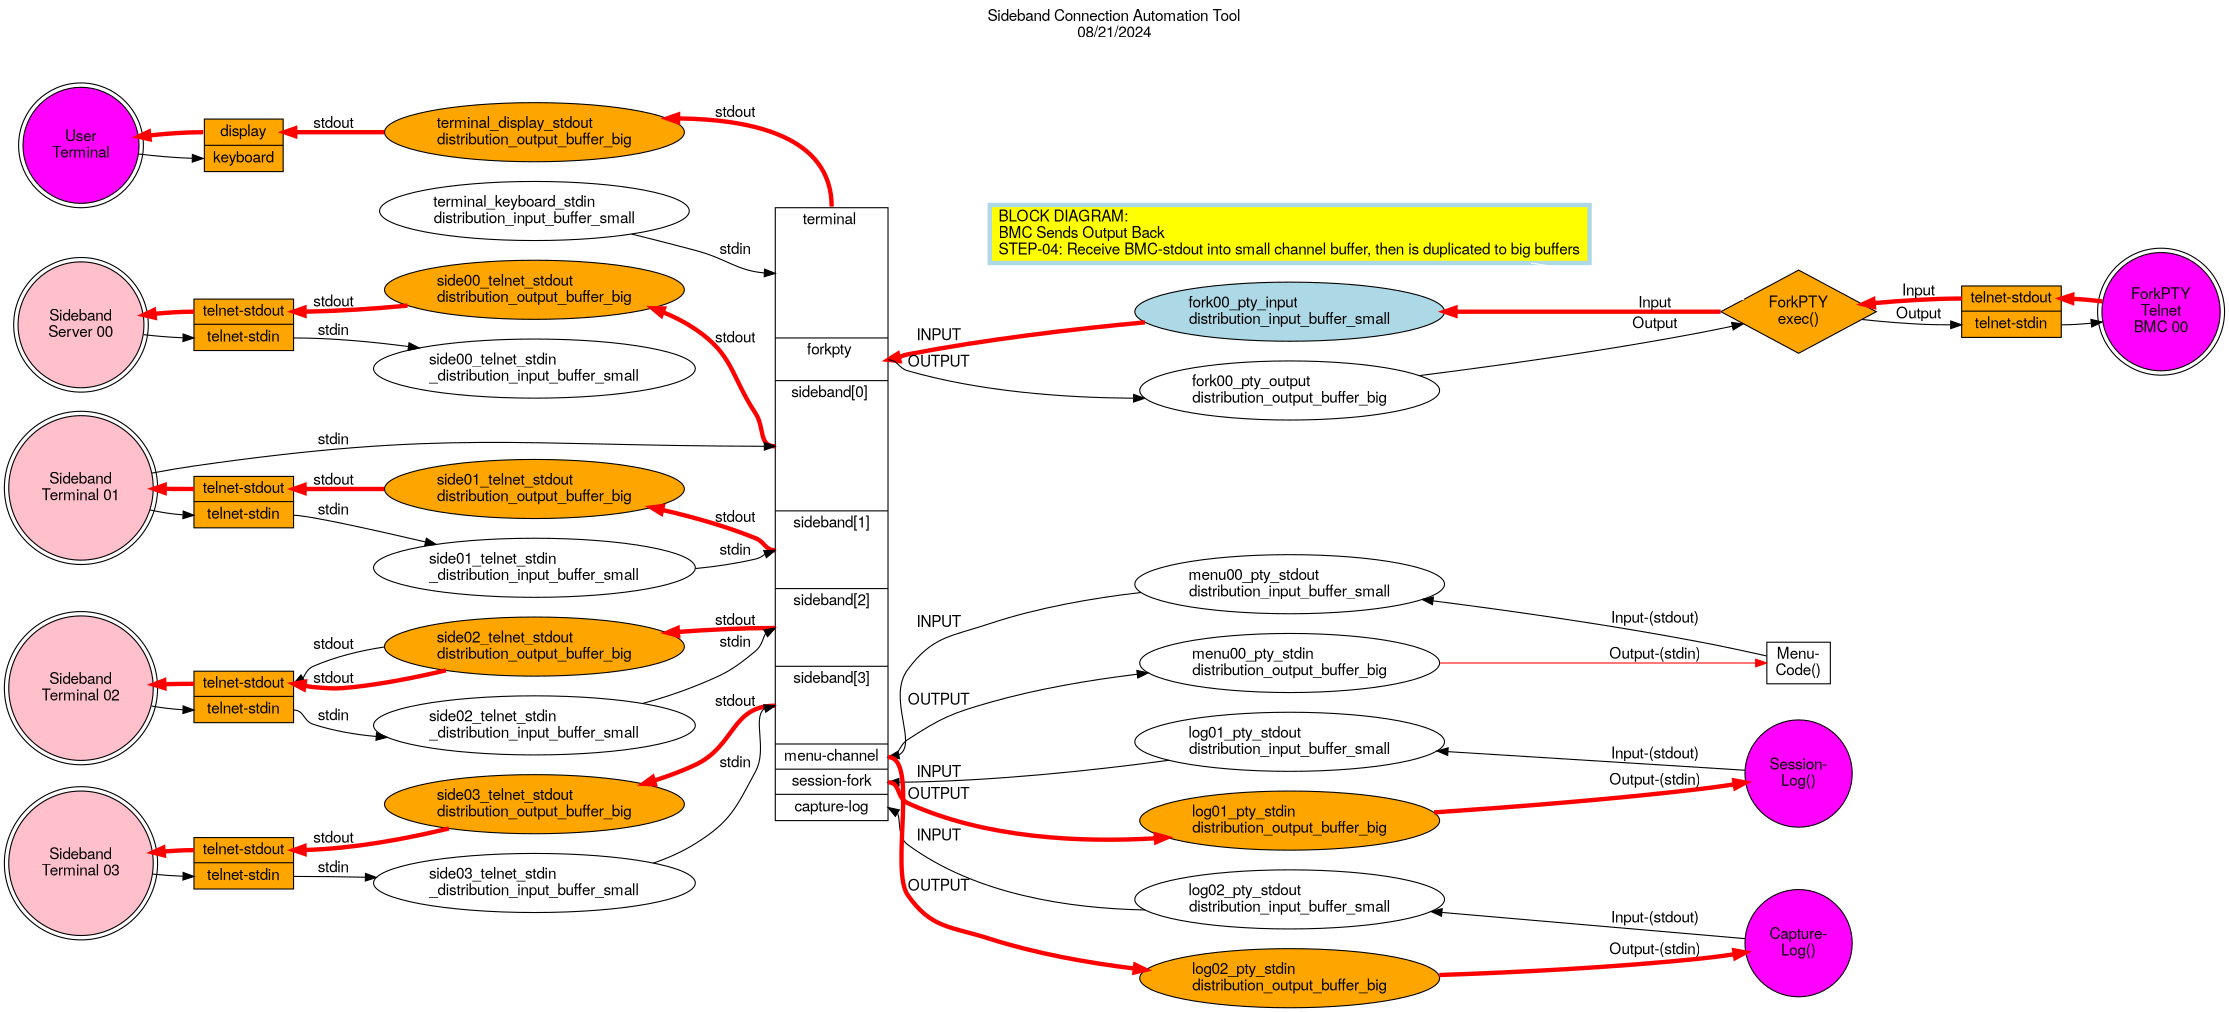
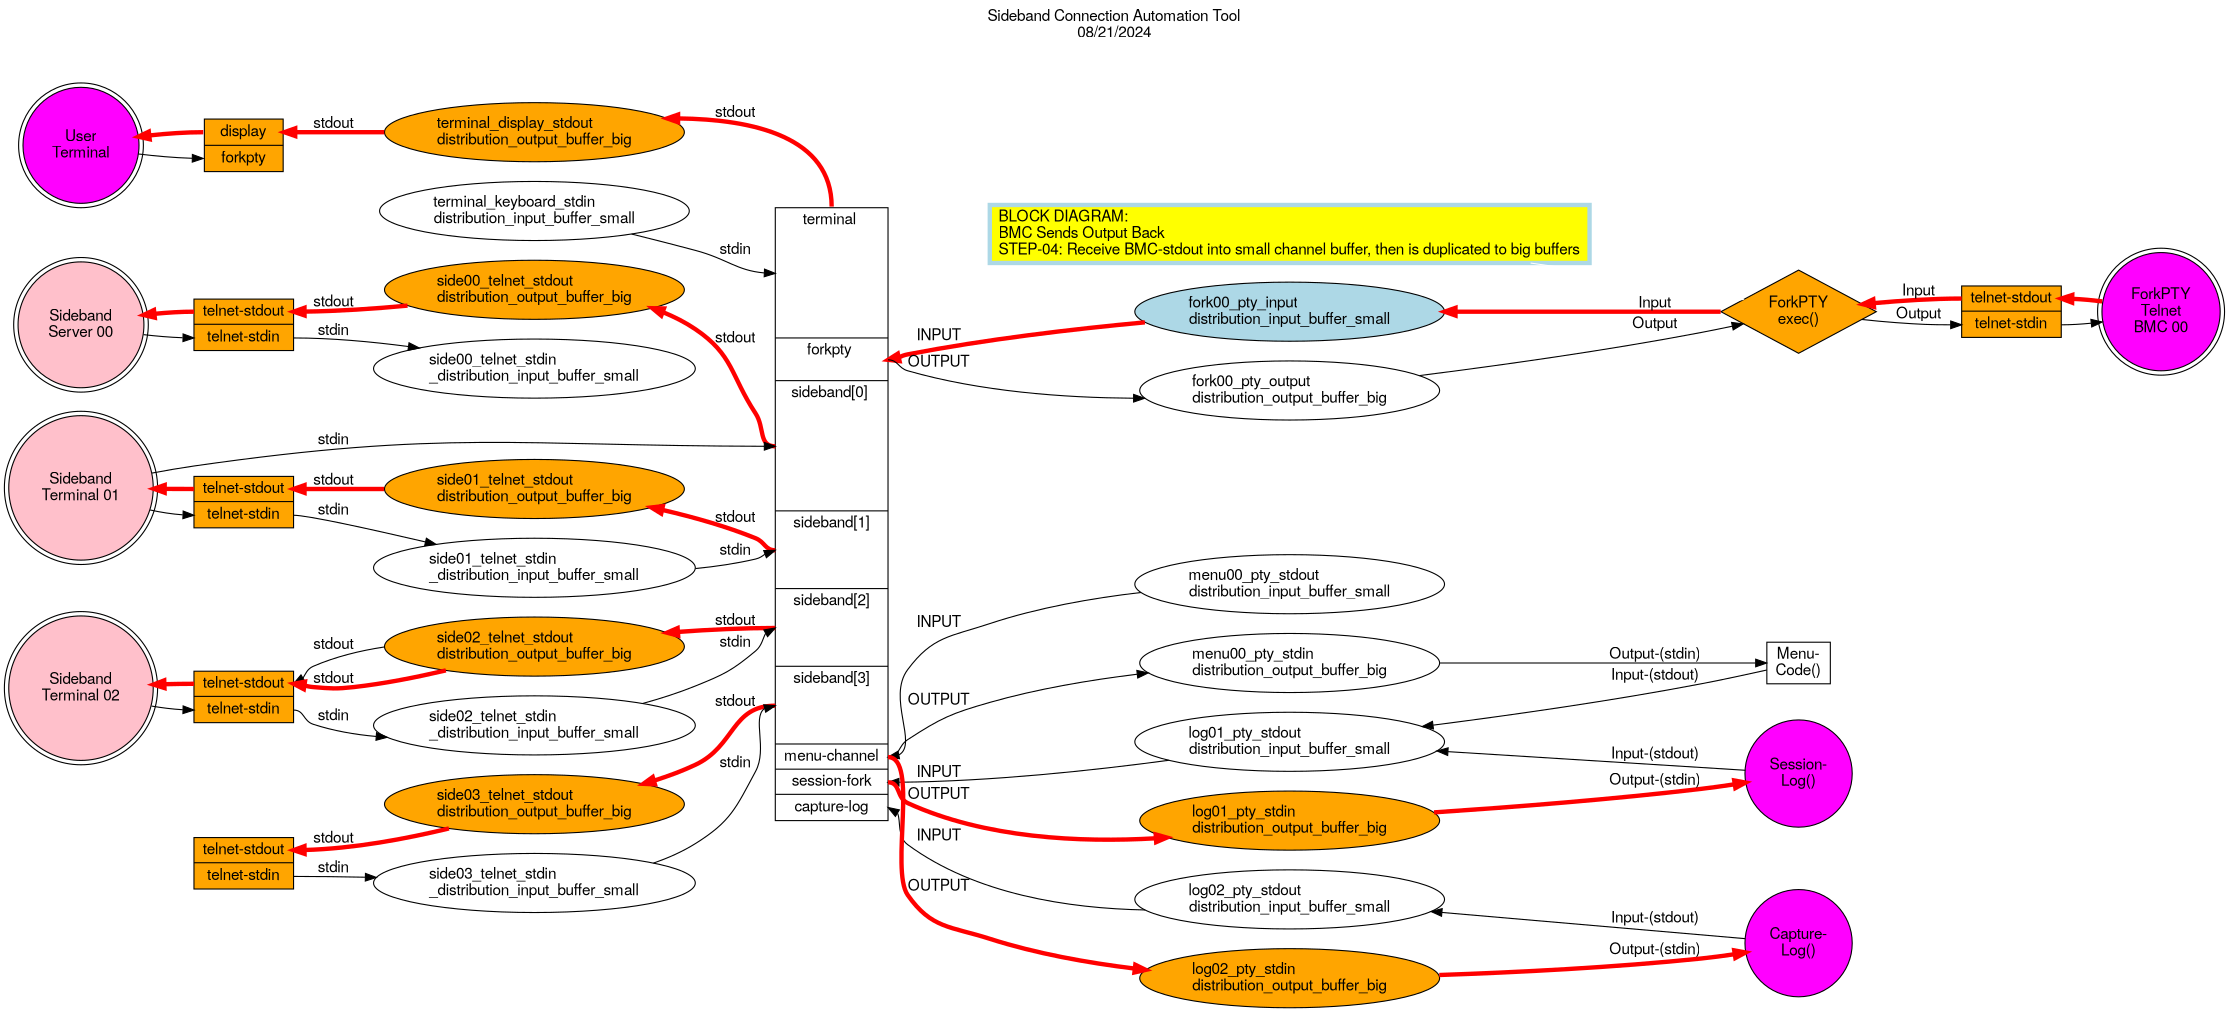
(244, 158) -> (244, 158)
(1601, 625) -> (1601, 701)
(1598, 663) -> (1598, 663)
(81, 863) -> none
